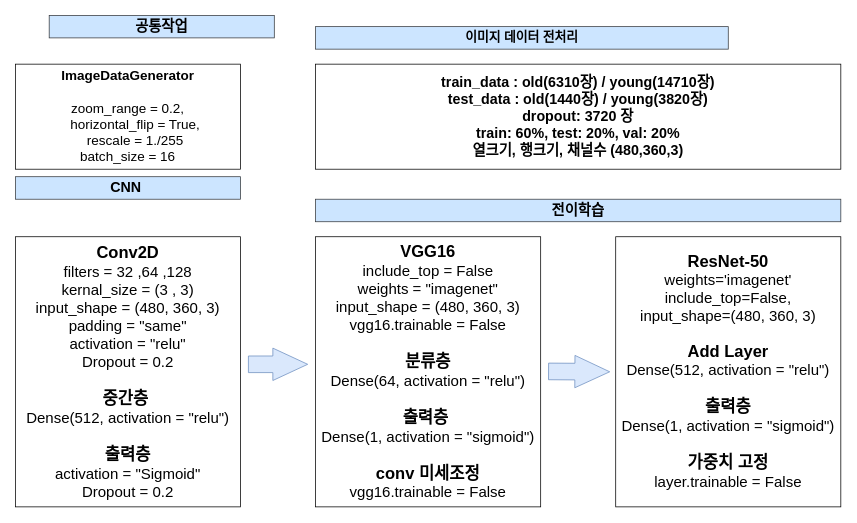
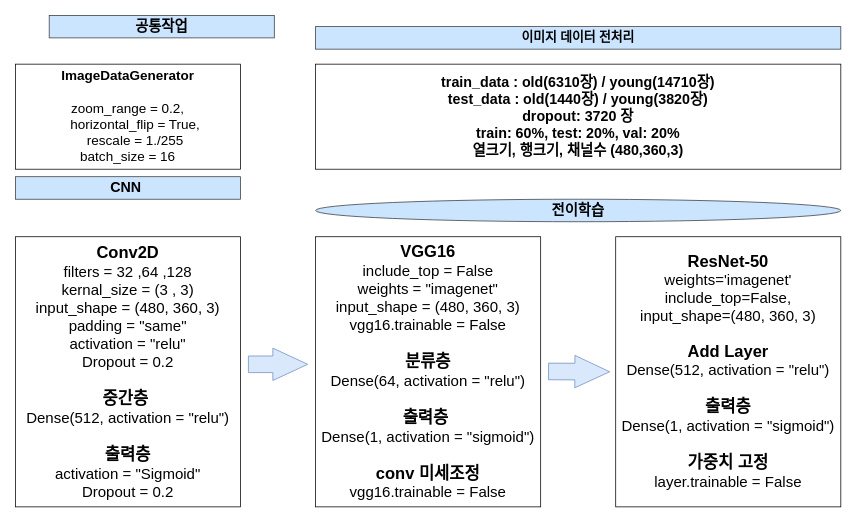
(522, 38) -> (578, 38)
(578, 210) -> (578, 210)
